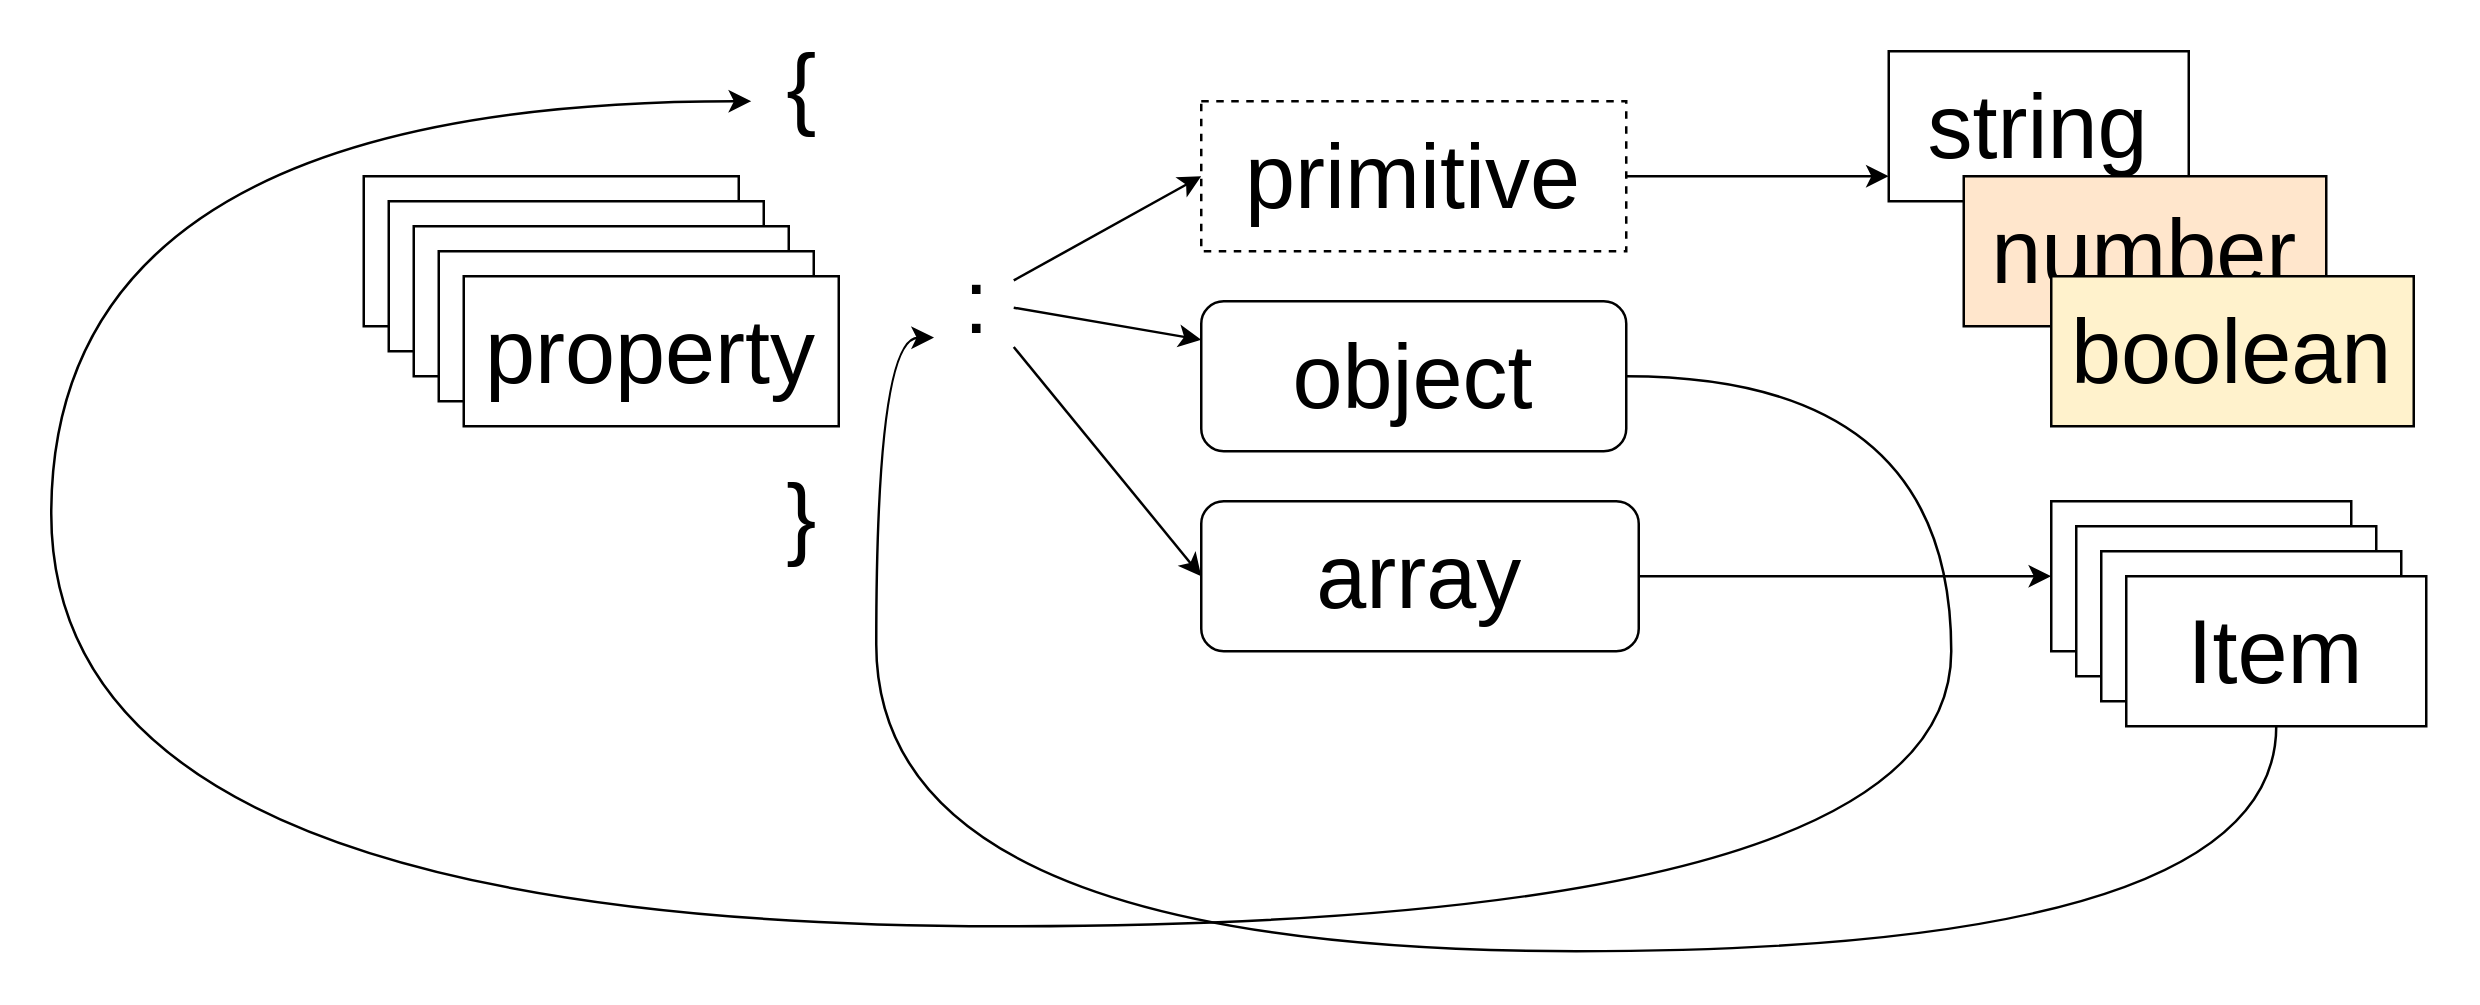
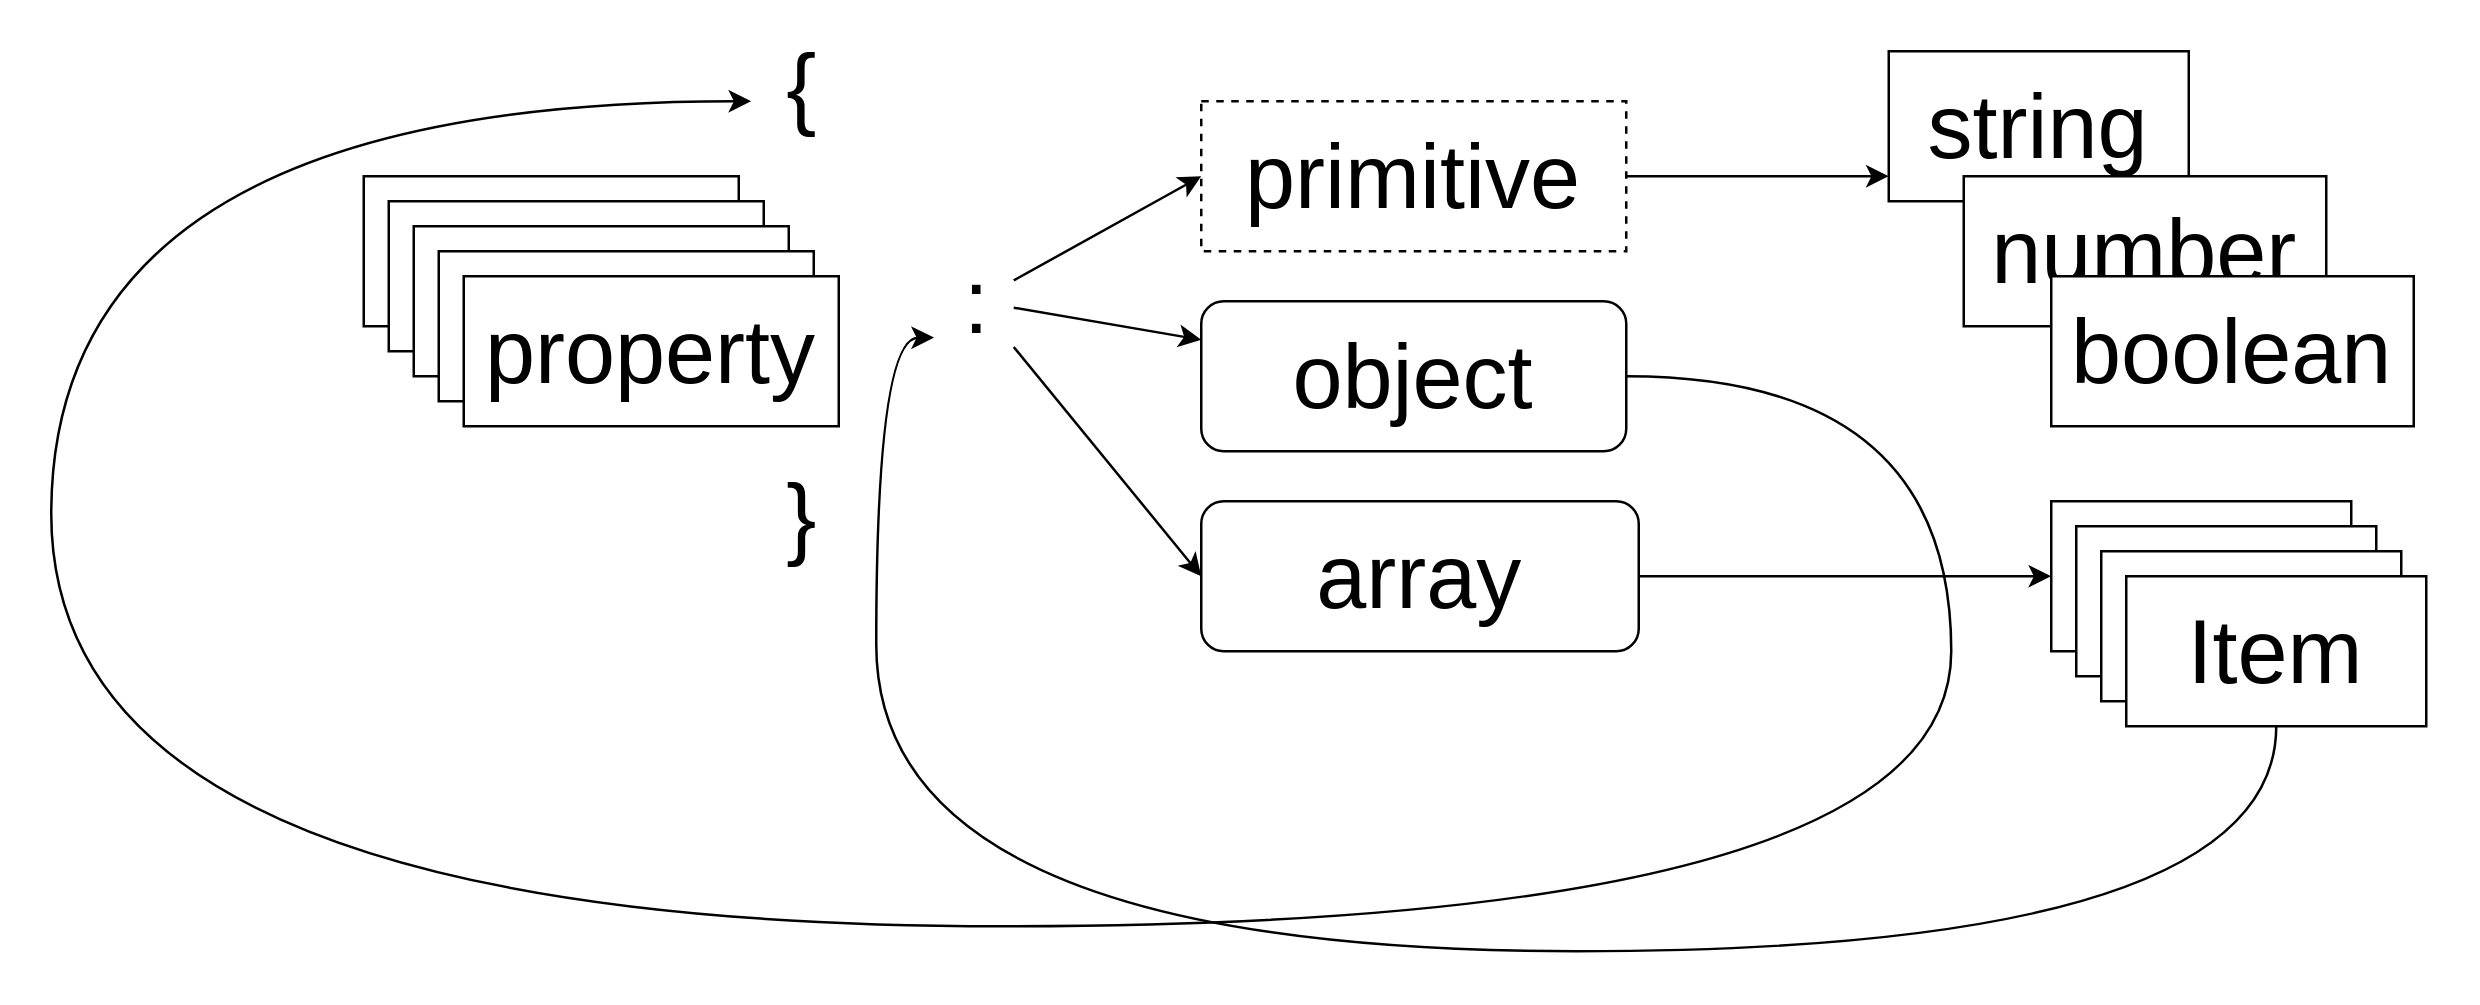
(2145, 251) -> (2145, 251)
(2233, 351) -> (2233, 351)
